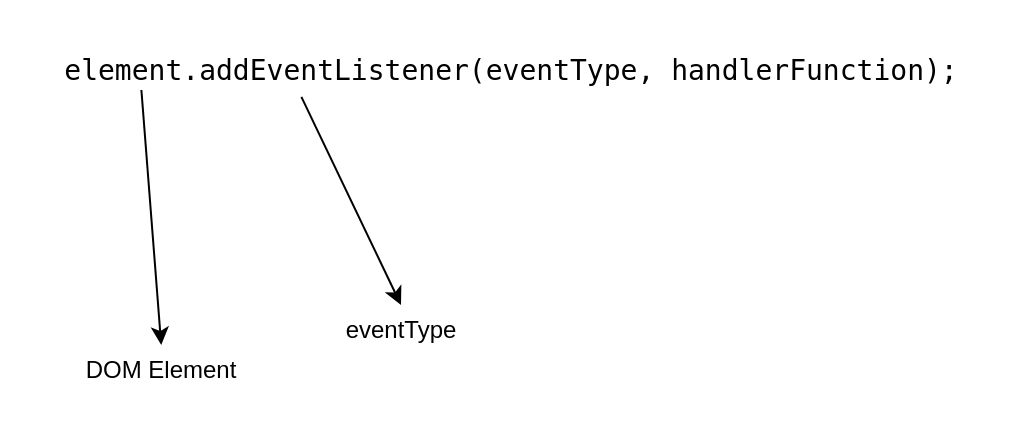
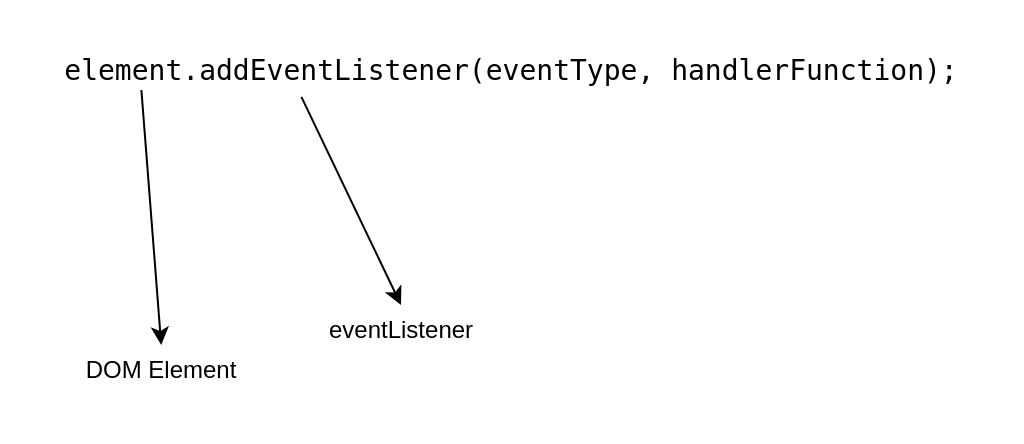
(402, 331) -> (402, 331)
